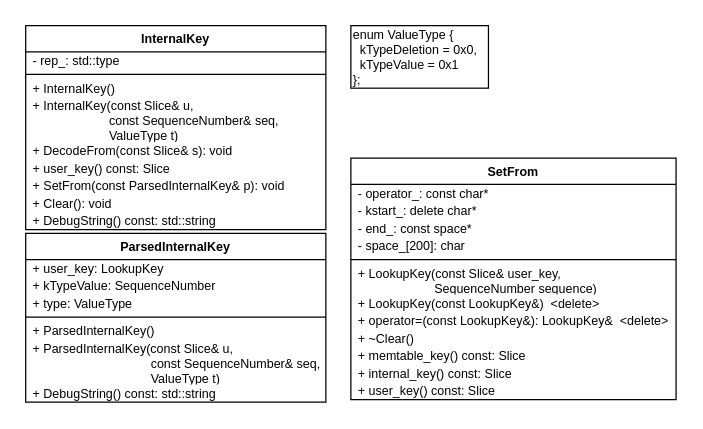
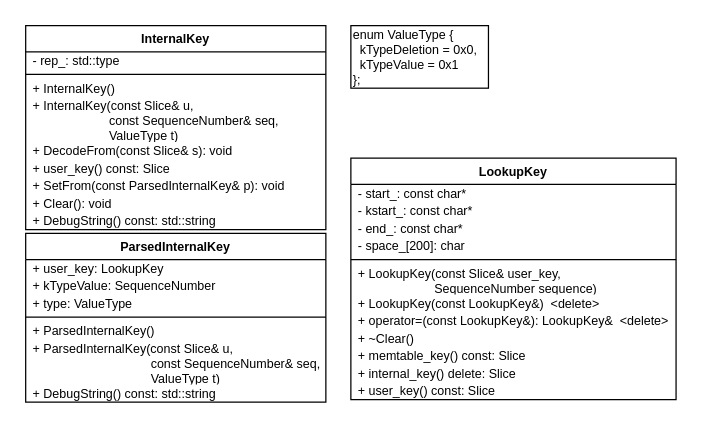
(513, 171) -> (513, 171)
(435, 193) -> (425, 193)
(430, 211) -> (428, 211)
(421, 228) -> (418, 228)
(446, 373) -> (448, 373)
